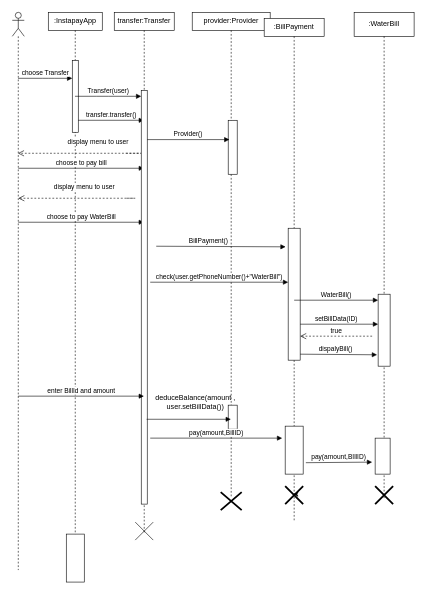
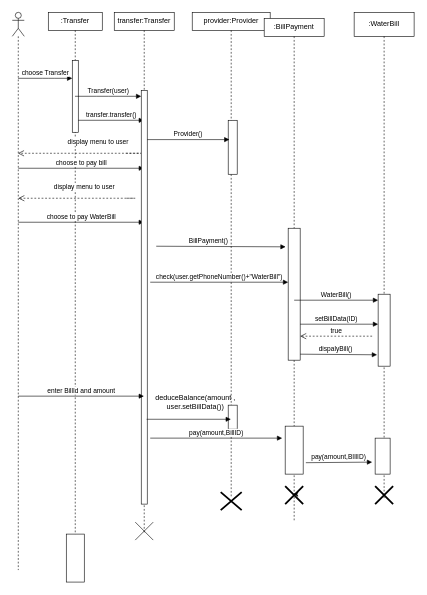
(75, 21) -> (75, 21)
